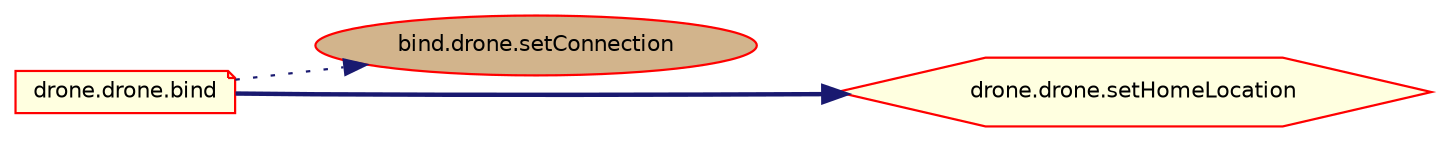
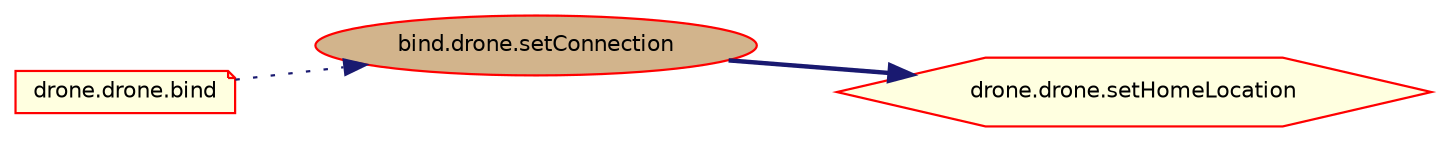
(529, 95) -> (809, 67)
